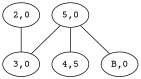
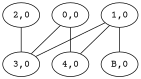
(70, 15) -> (120, 15)
none -> (70, 15)
(70, 64) -> (70, 64)
